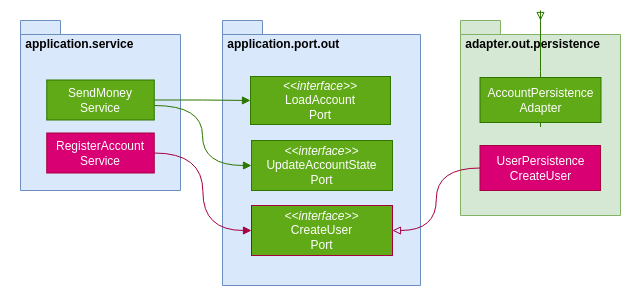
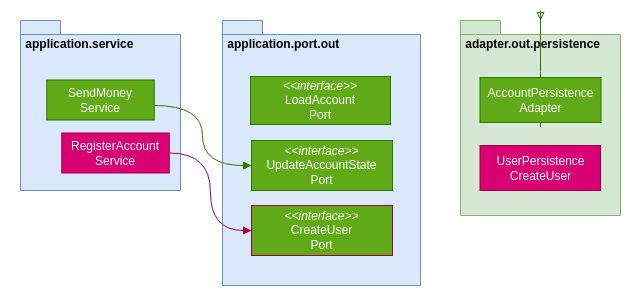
(197, 100) -> none
(101, 153) -> (116, 153)
(437, 195) -> none
